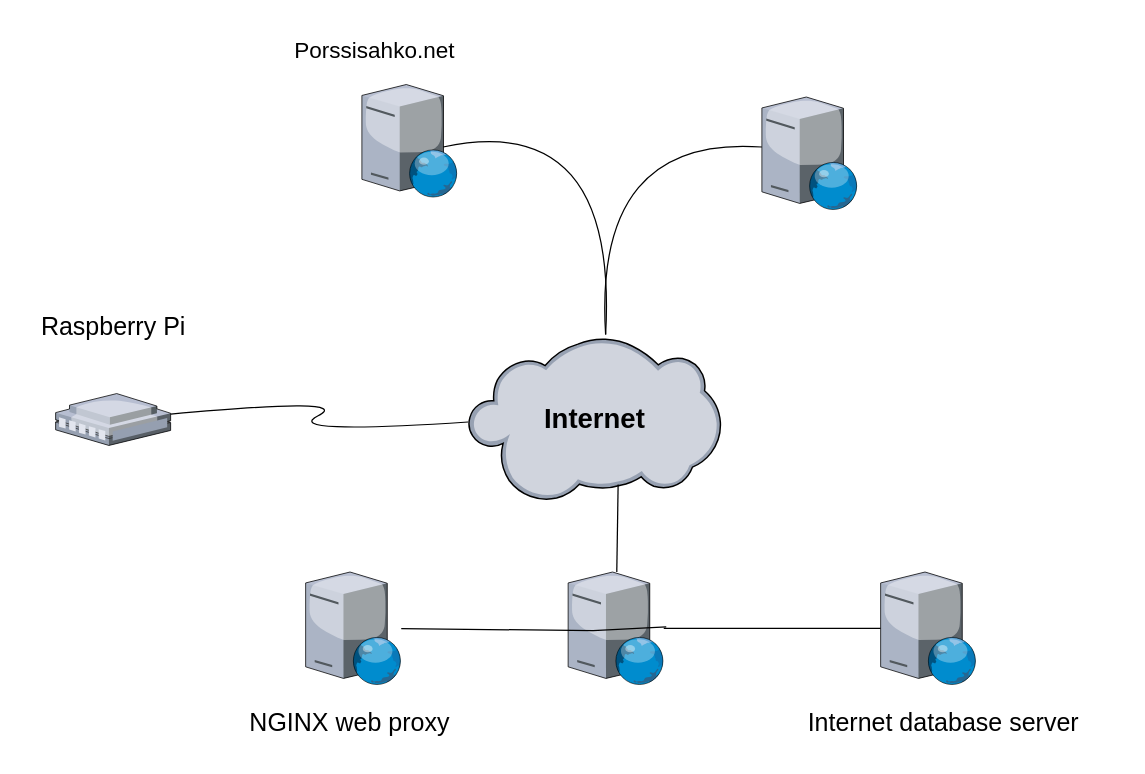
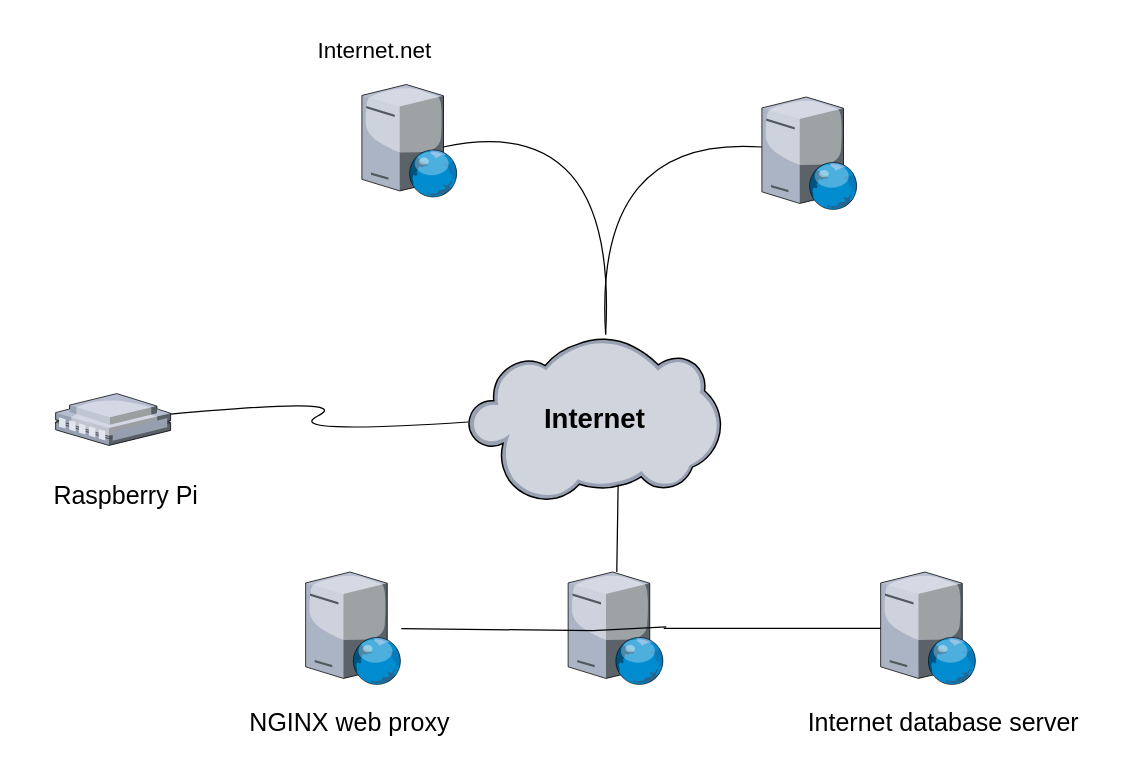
(375, 51) -> (375, 51)
(113, 326) -> (126, 494)
